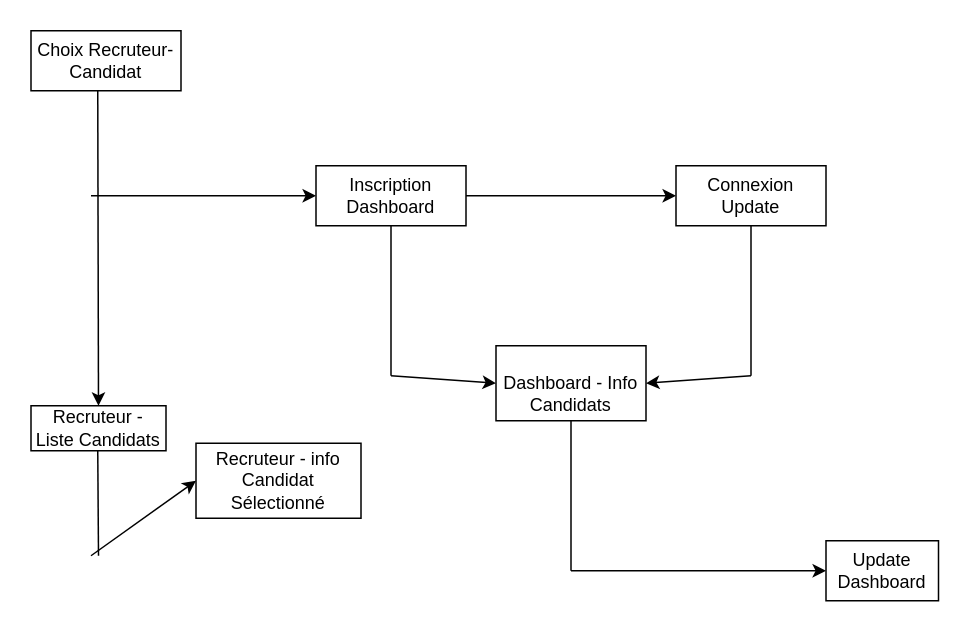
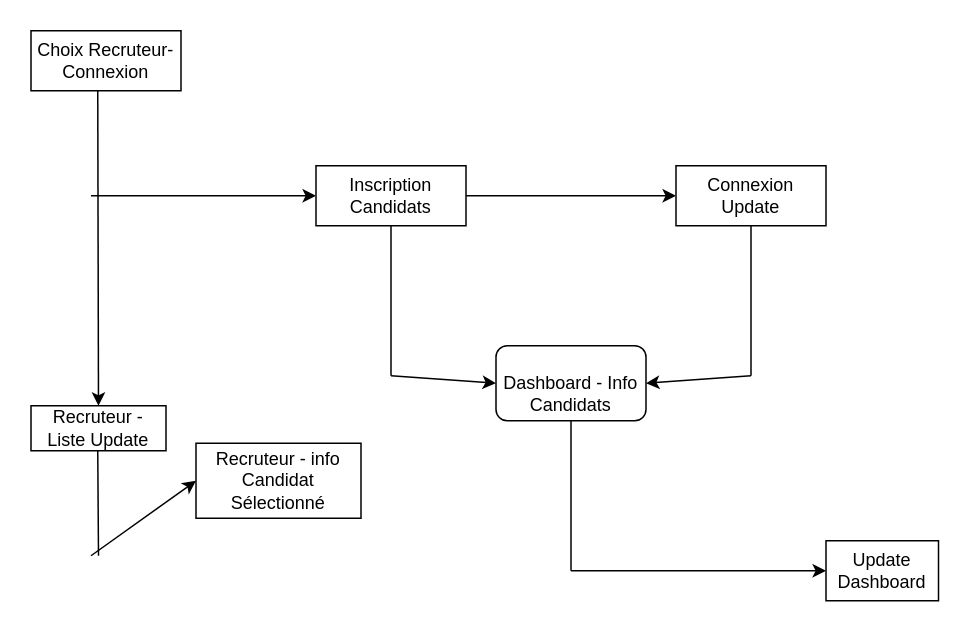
(106, 61) -> (106, 61)
(391, 196) -> (391, 196)
(571, 383) -> (571, 383)
(98, 428) -> (98, 428)
